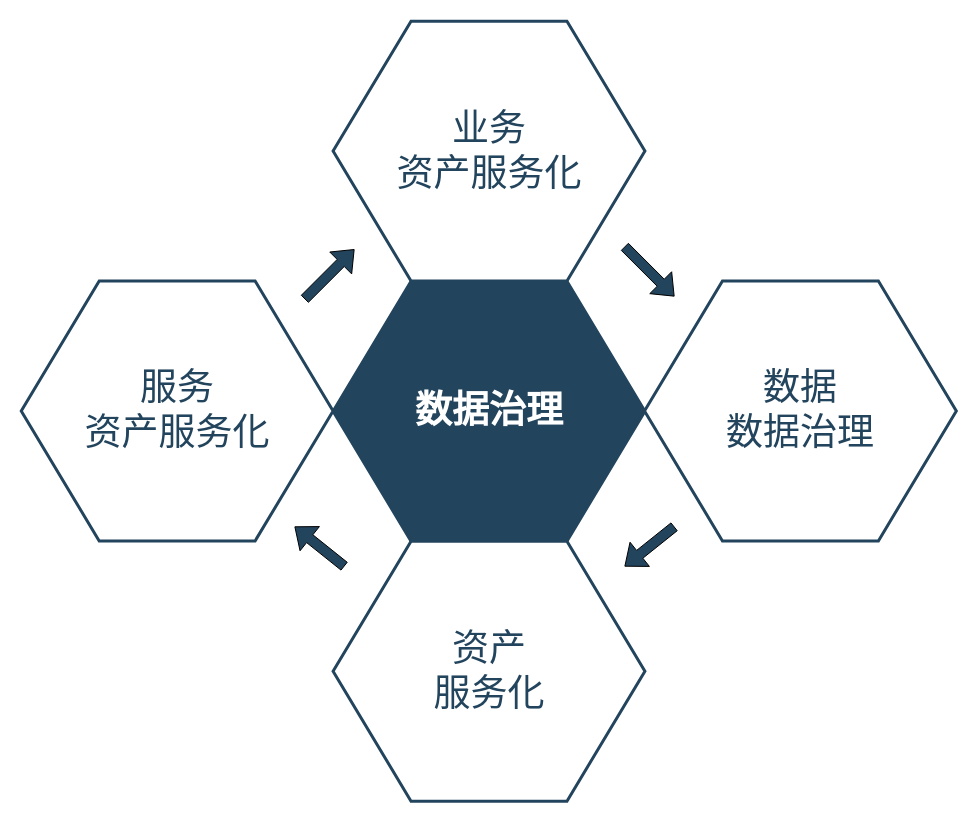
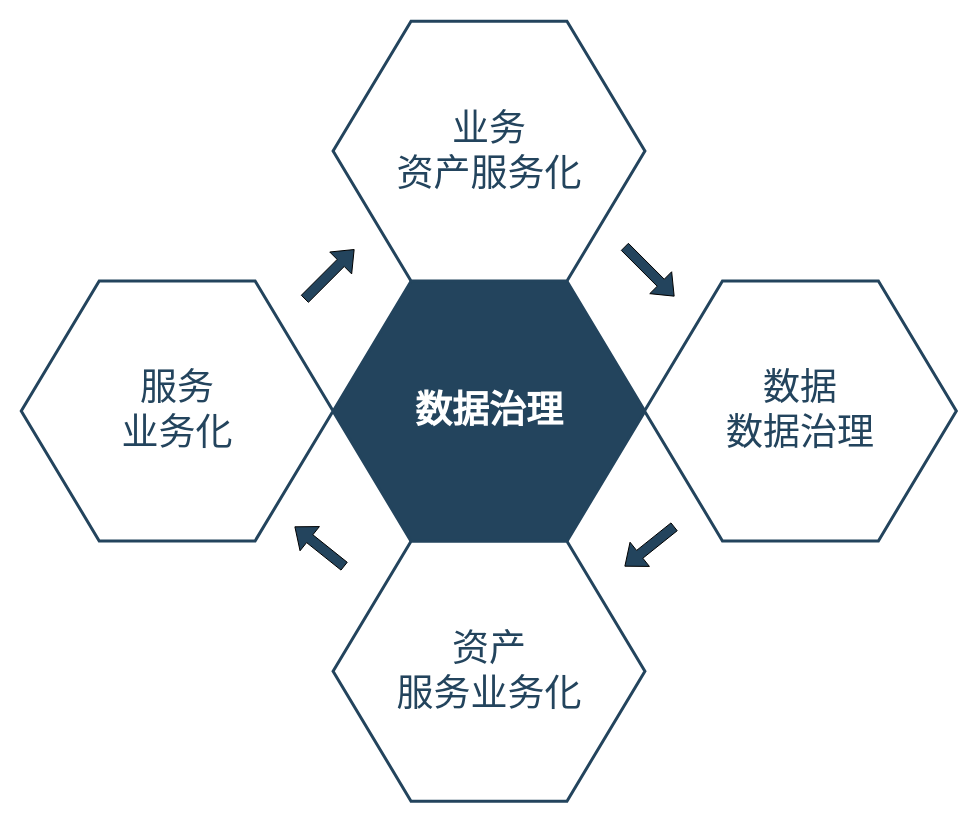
(178, 411) -> (178, 411)
(490, 672) -> (490, 672)
